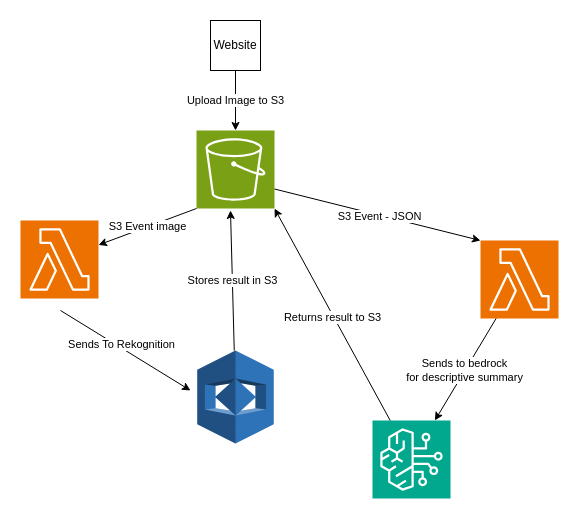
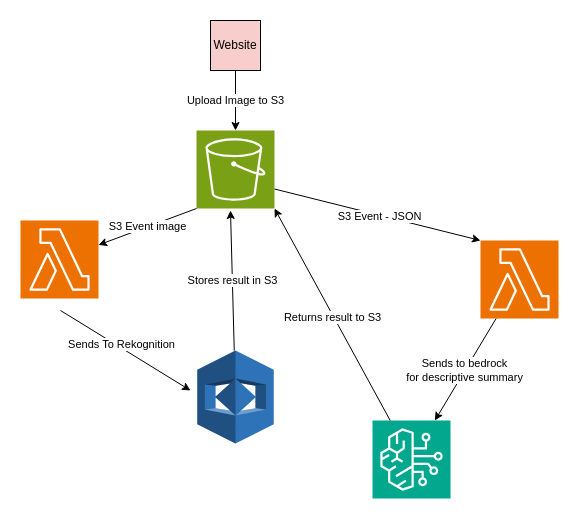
(236, 46) -> (236, 46)
